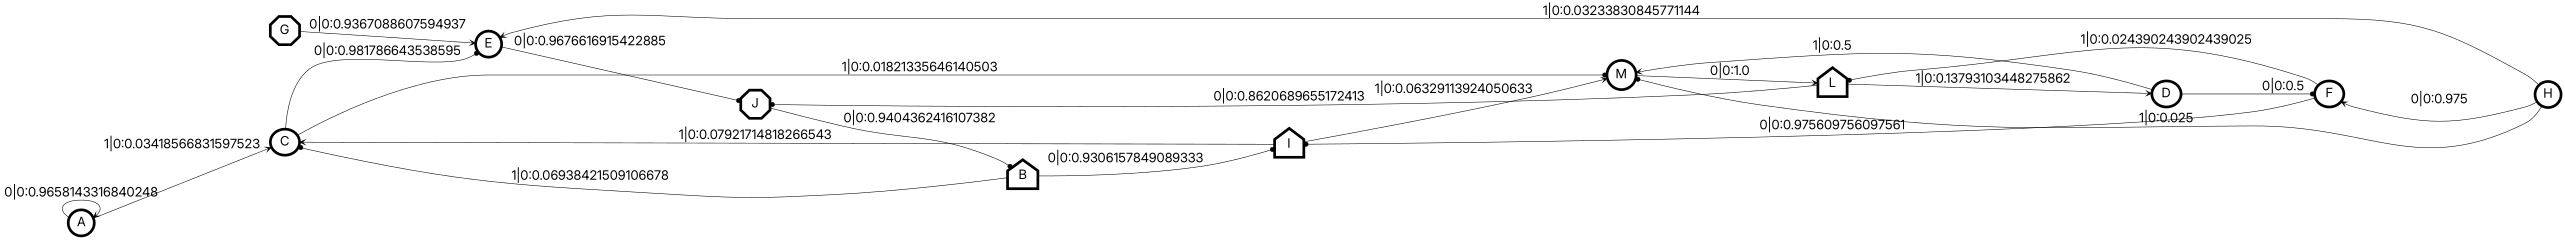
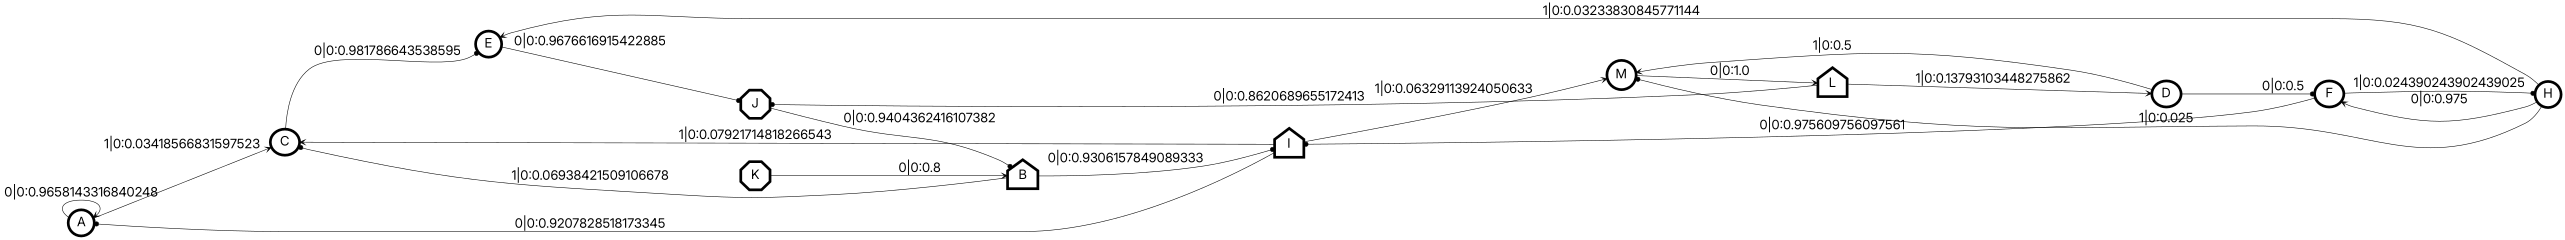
(285, 31) -> none
(2087, 51) -> (2437, 91)
(944, 75) -> none
none -> (755, 176)
none -> (694, 232)
